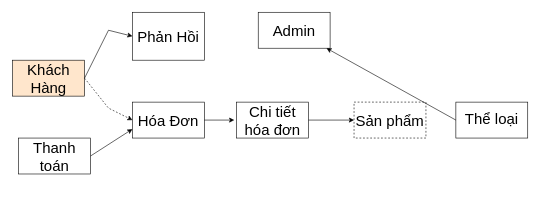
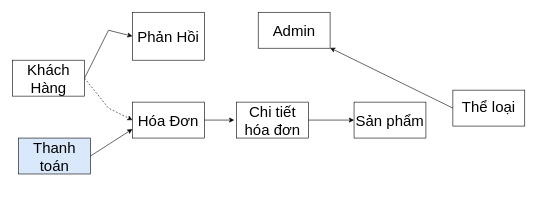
(48, 78) -> (48, 78)
(390, 120) -> (390, 120)
(492, 120) -> (489, 108)
(54, 156) -> (54, 156)
